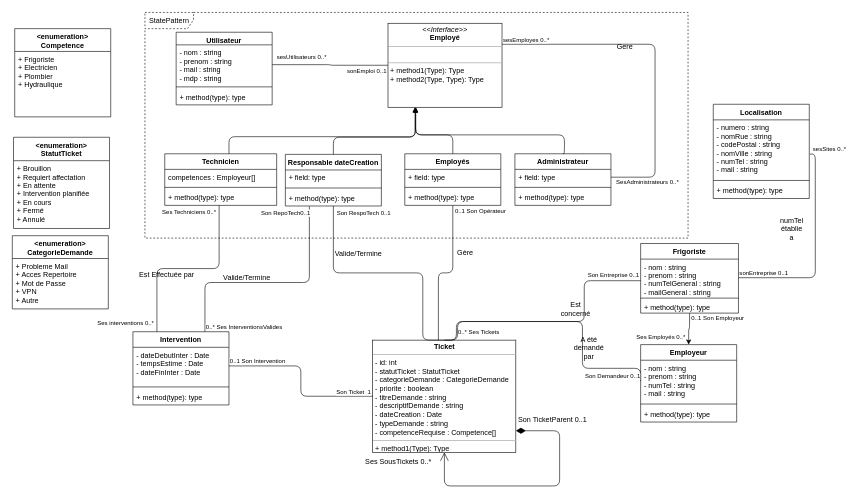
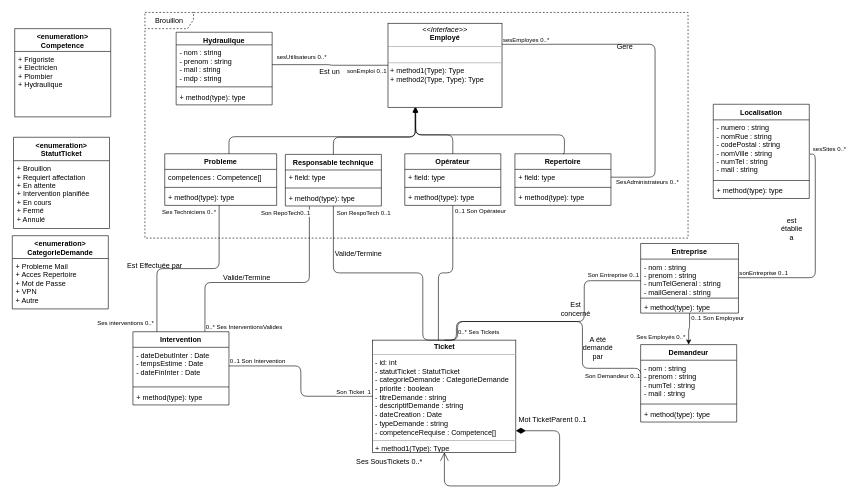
(169, 21) -> (169, 21)
(224, 40) -> (224, 40)
none -> (330, 72)
(220, 162) -> (220, 162)
(333, 162) -> (333, 162)
(452, 162) -> (452, 162)
(563, 162) -> (563, 162)
(215, 177) -> (218, 177)
(792, 229) -> (792, 229)
(689, 251) -> (689, 251)
(465, 252) -> none
(167, 275) -> (155, 266)
(589, 347) -> (598, 347)
(688, 353) -> (688, 353)
(553, 420) -> (553, 420)
(398, 462) -> (389, 462)
